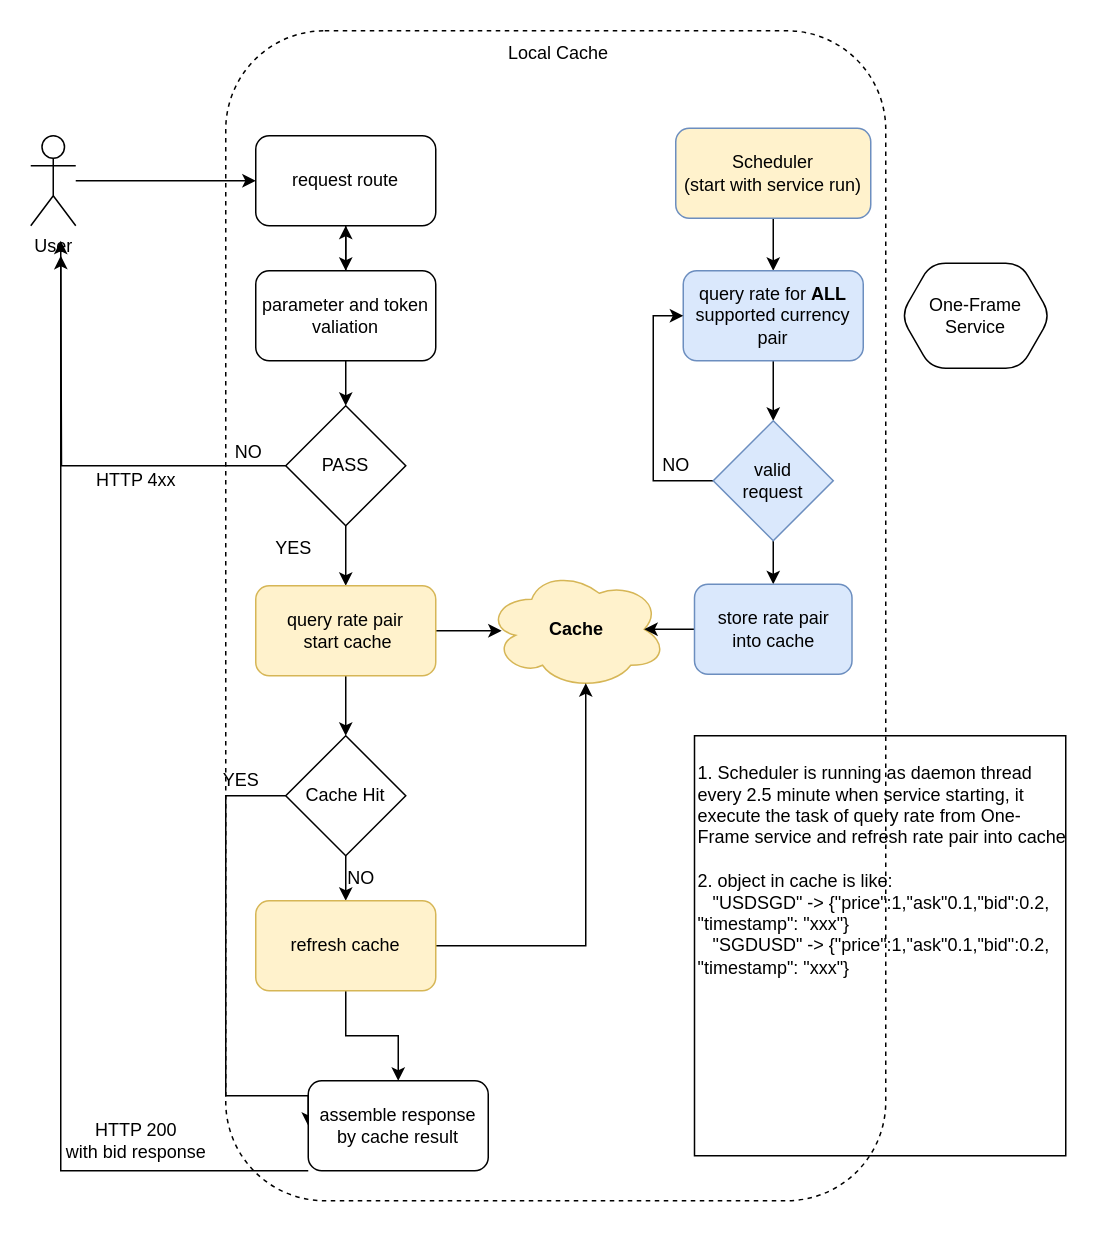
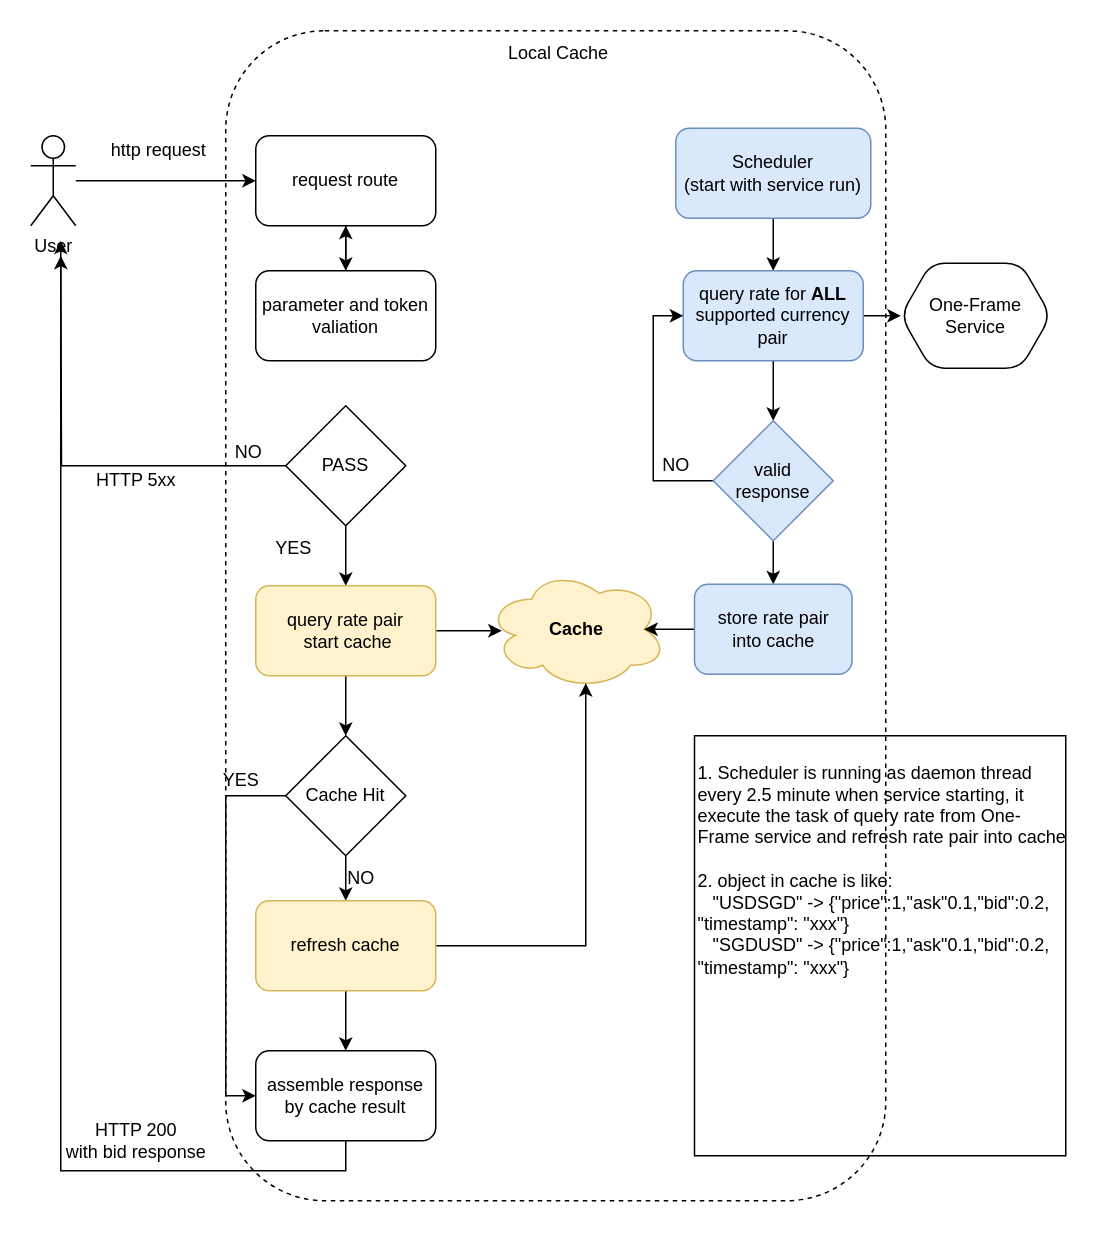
none -> (158, 151)
(773, 173) -> (773, 173)
none -> (887, 316)
(346, 389) -> none
(137, 481) -> (137, 481)
(773, 481) -> (773, 481)
(398, 1126) -> (346, 1096)
